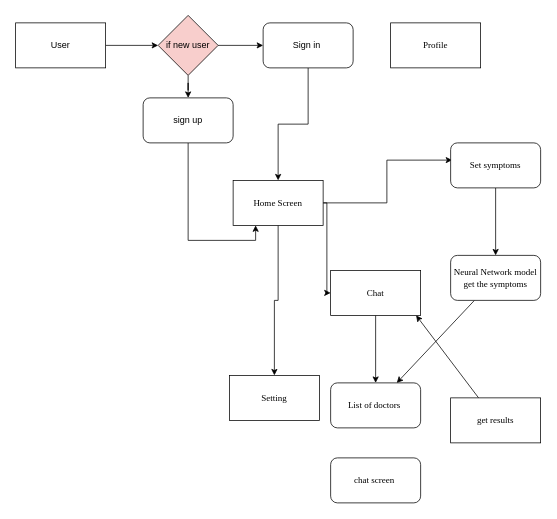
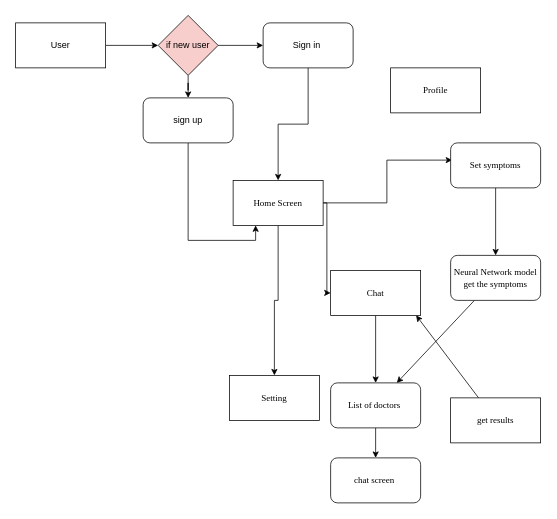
(435, 45) -> (435, 90)
none -> (375, 440)
